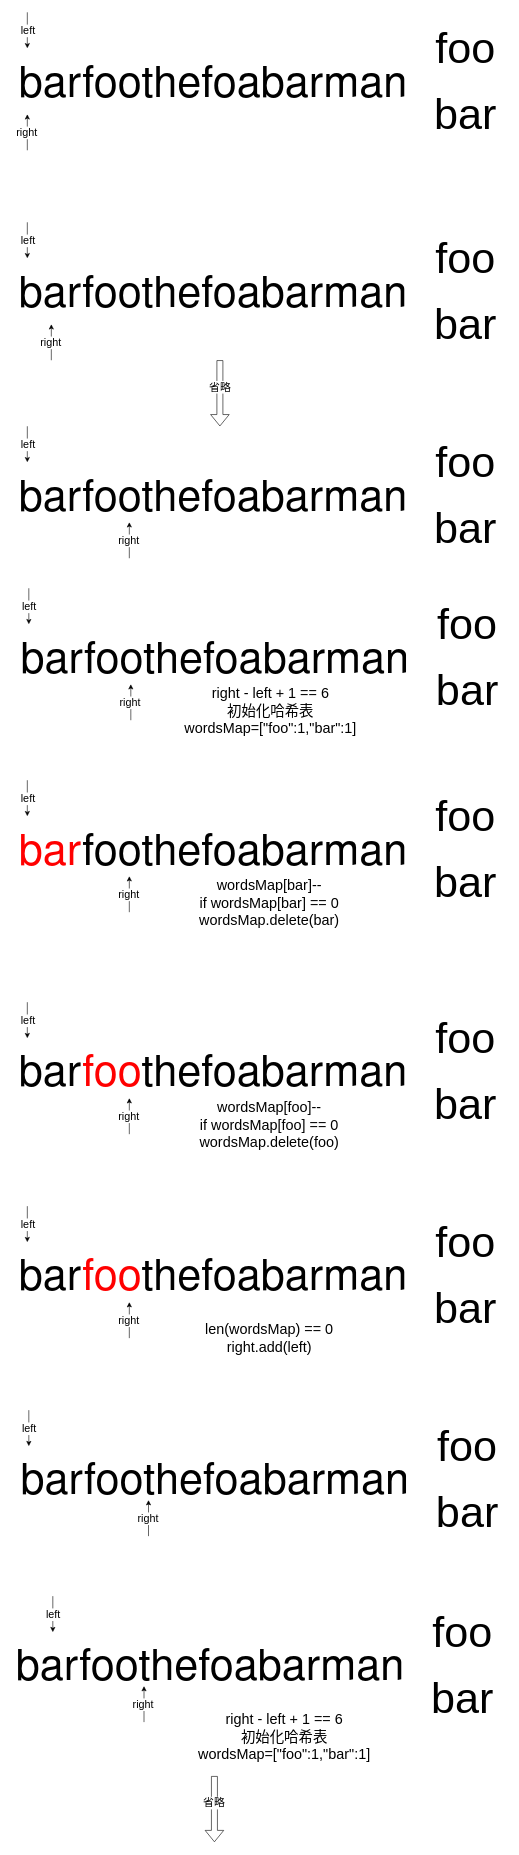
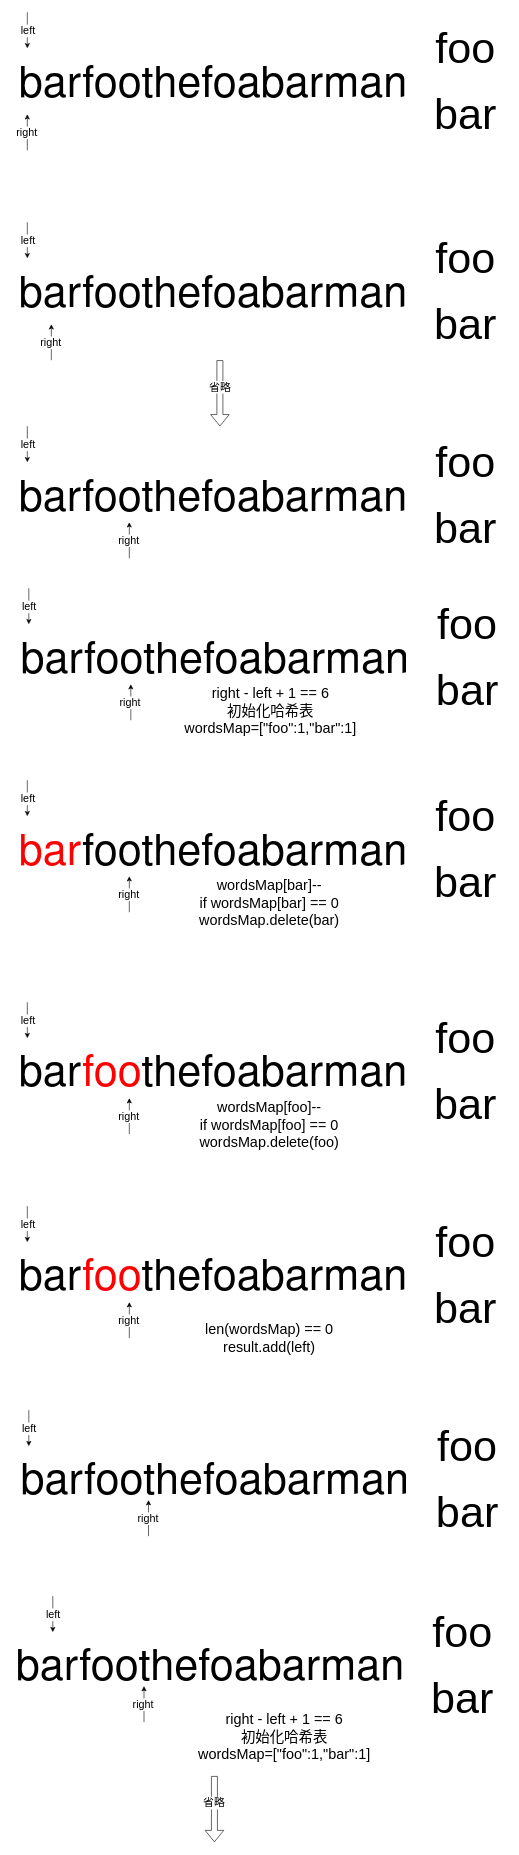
(269, 1338) -> (269, 1338)
